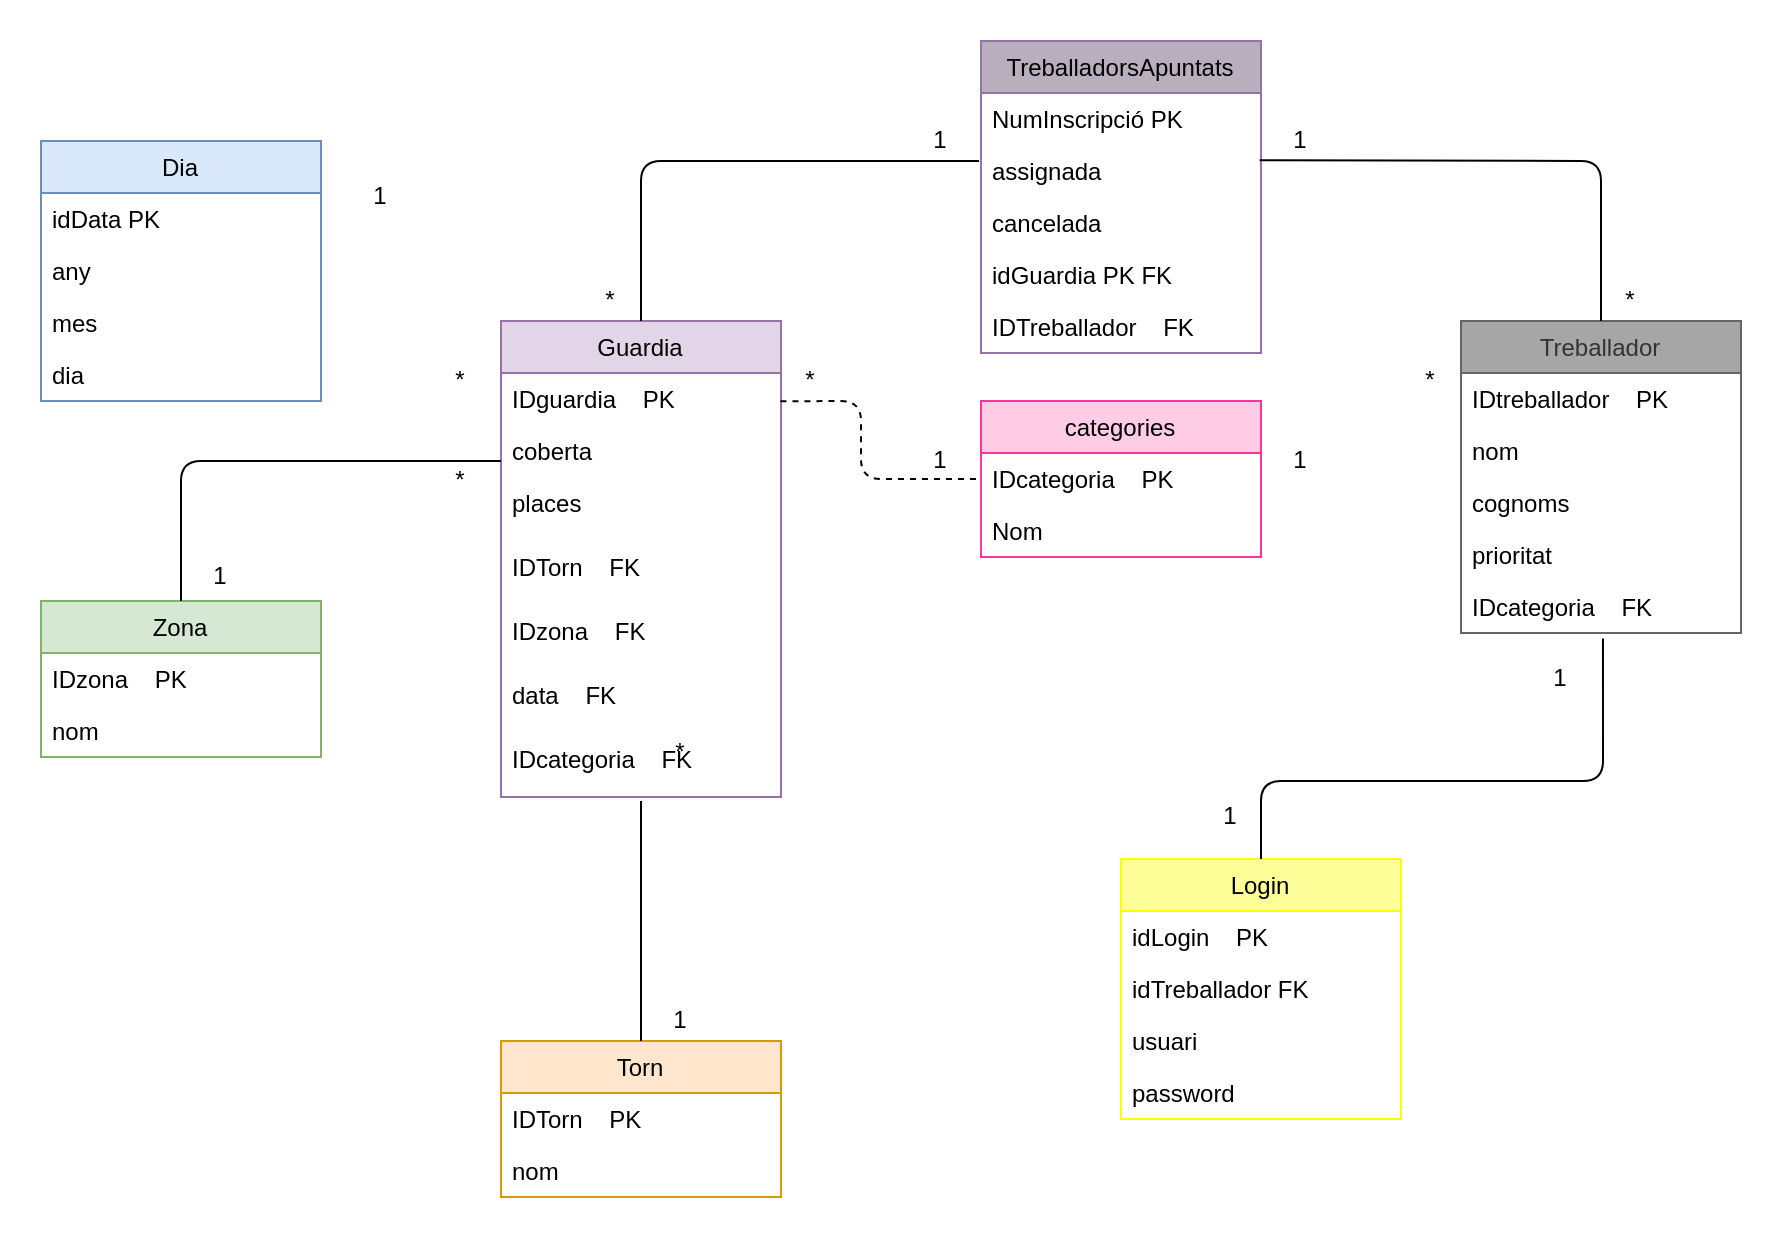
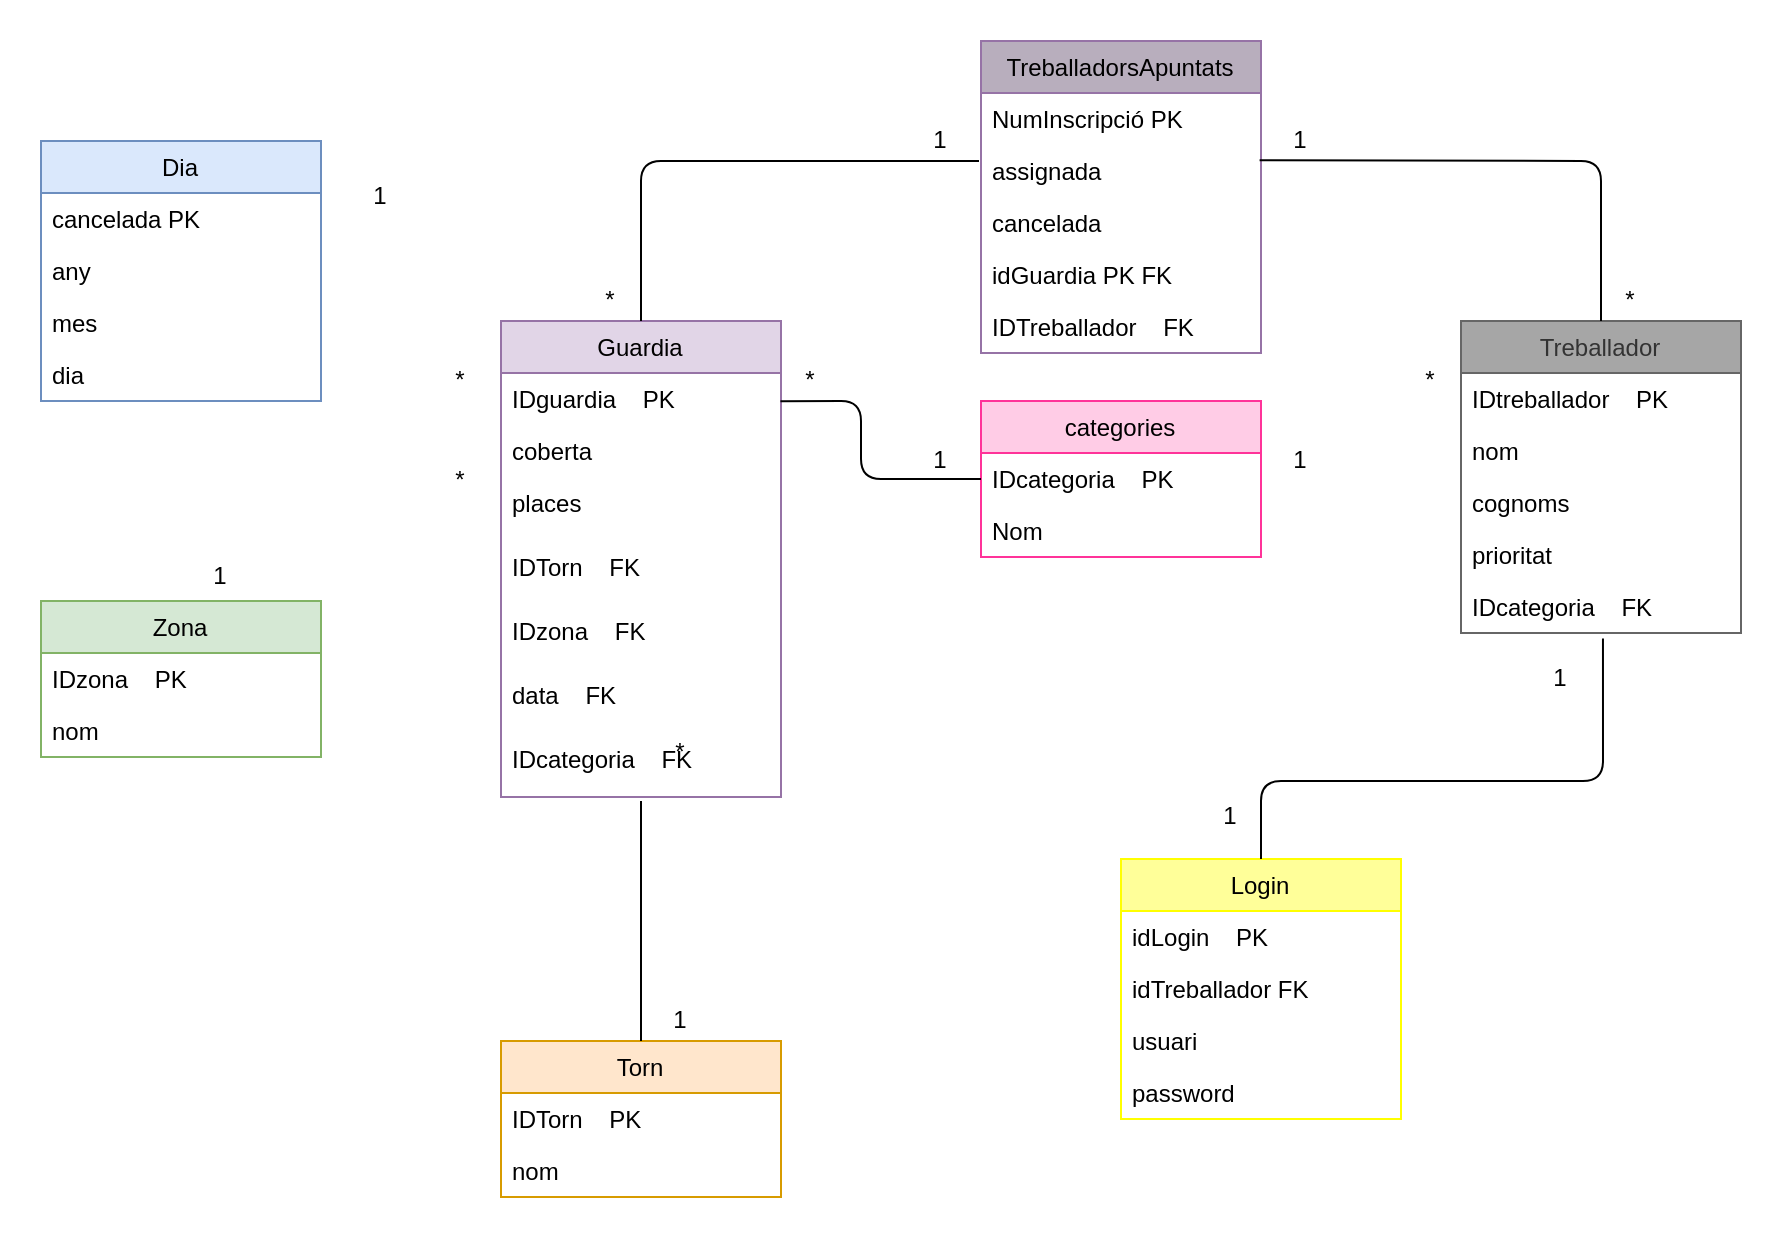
(106, 220) -> (126, 220)
(861, 460) -> (861, 460)
(276, 461) -> none
